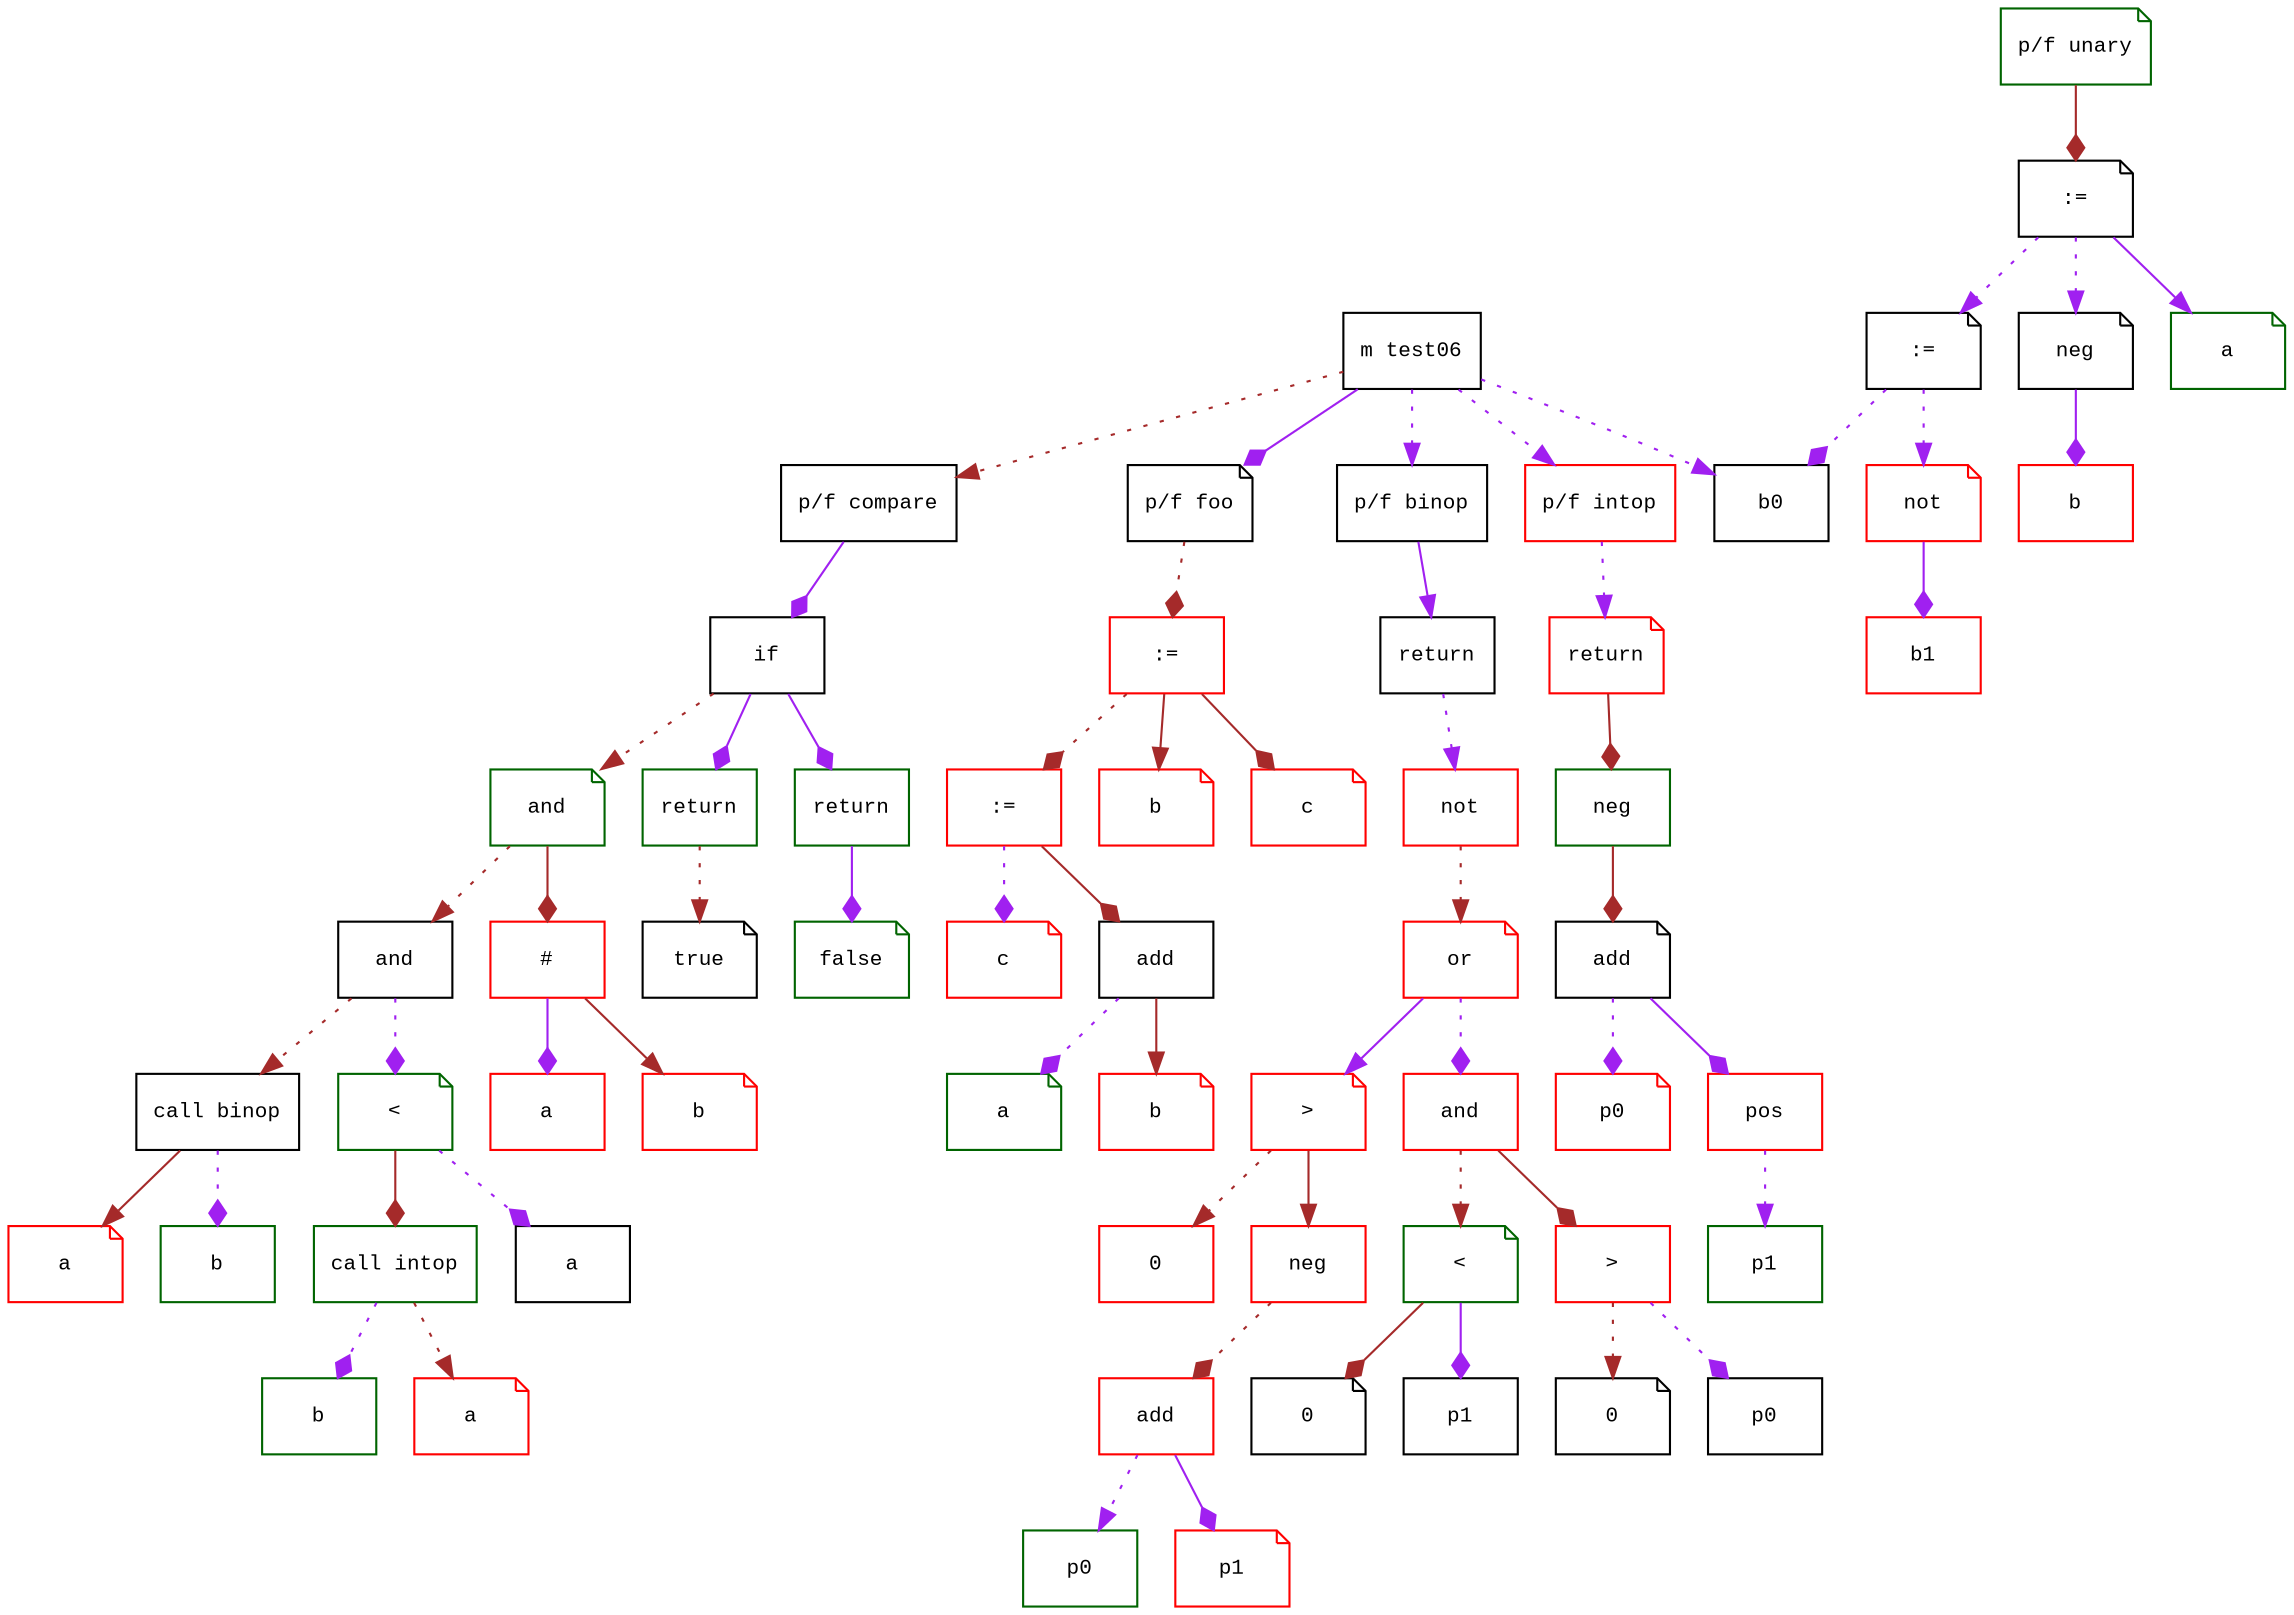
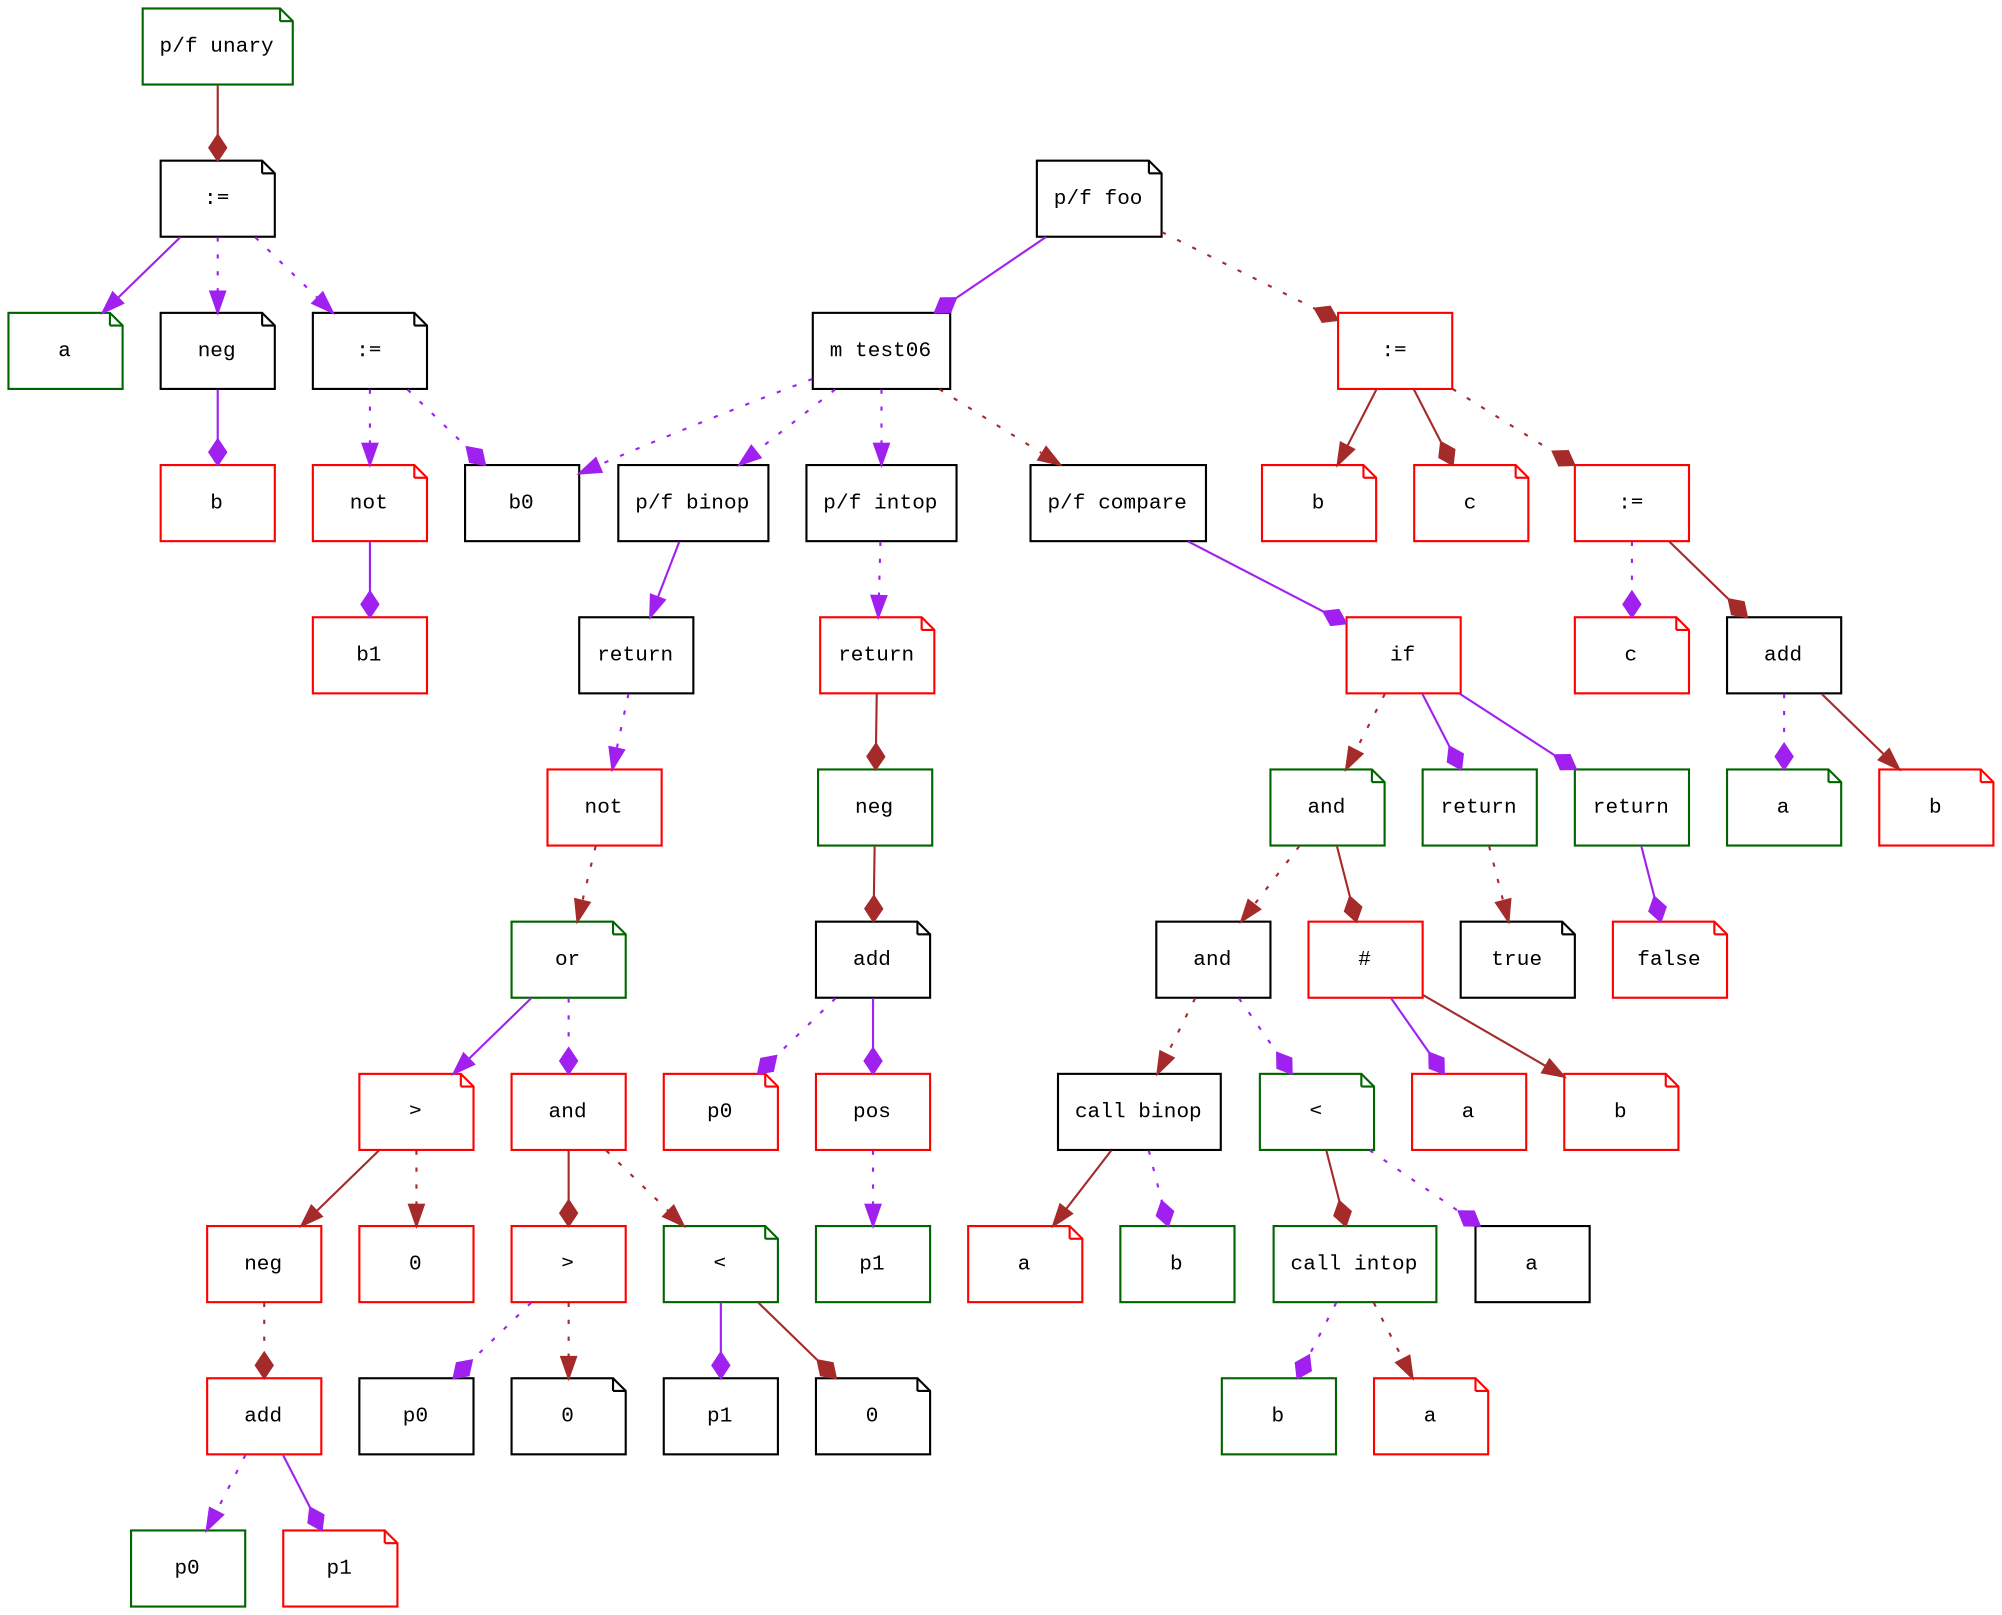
(1312, 420) -> (1001, 267)
(1600, 503) -> (881, 503)
(767, 655) -> (1404, 655)
(852, 960) -> (1670, 960)
(1461, 960) -> (569, 960)
